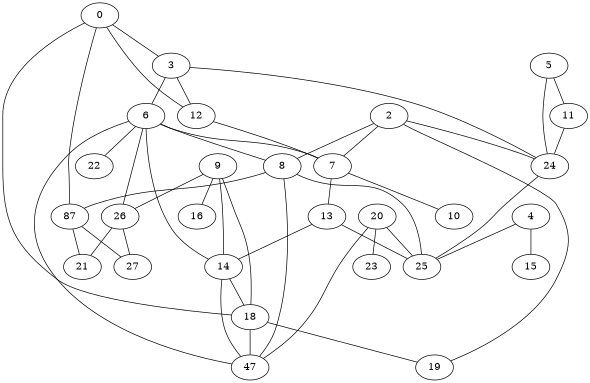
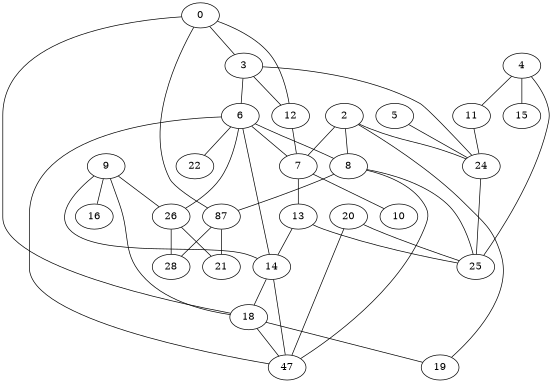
(559, 91) -> (497, 91)
(133, 267) -> (171, 267)
(372, 267) -> none
